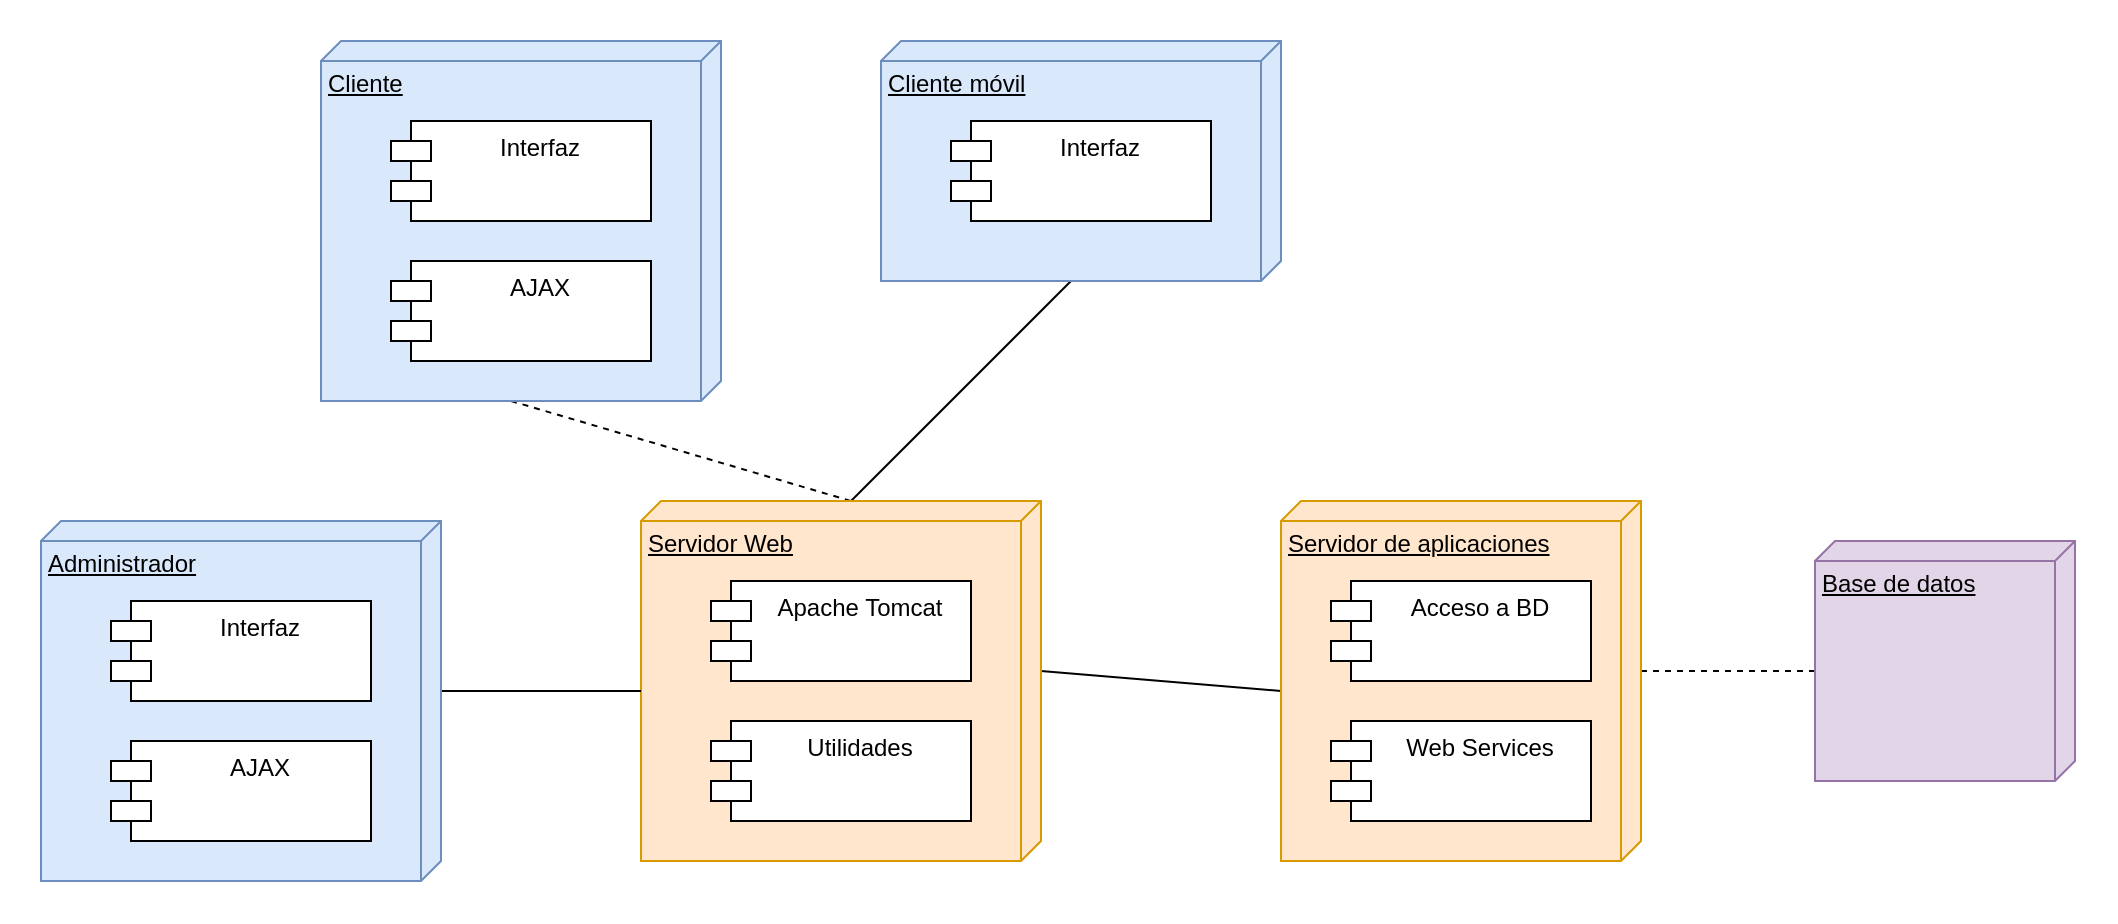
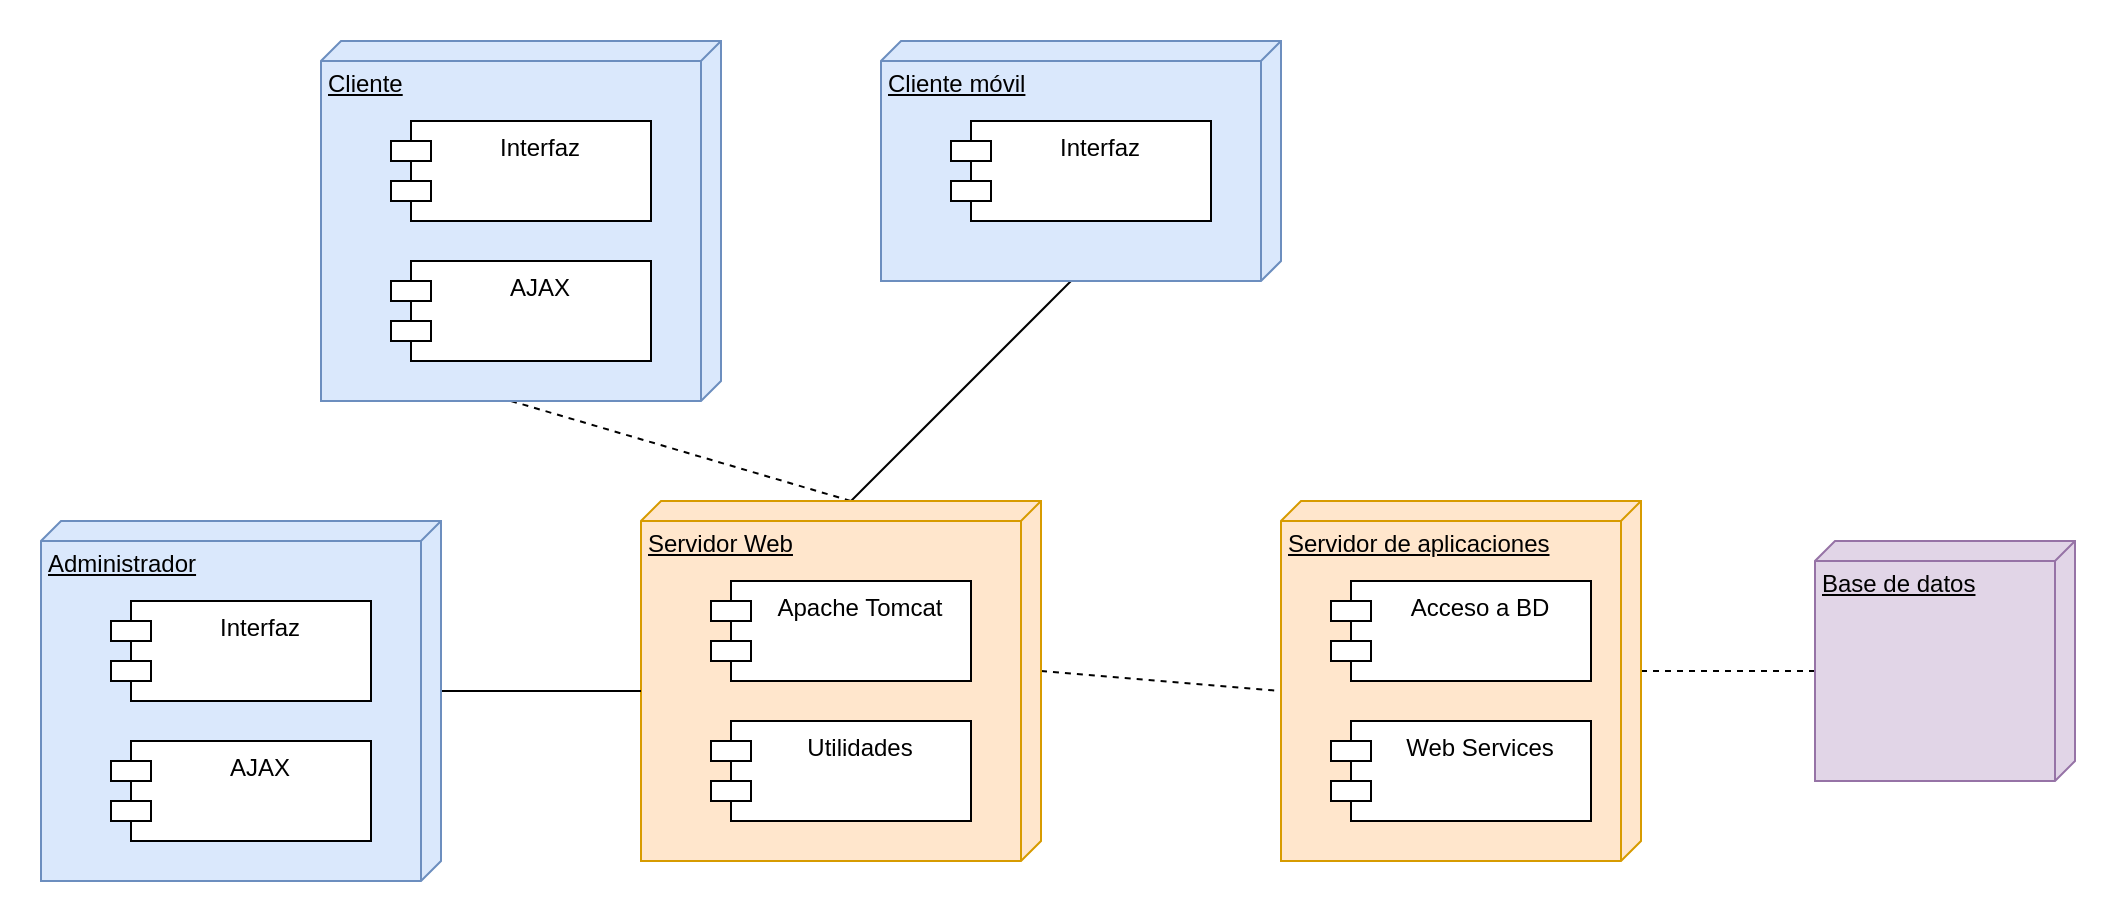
(1162, 681) -> (1162, 681)
